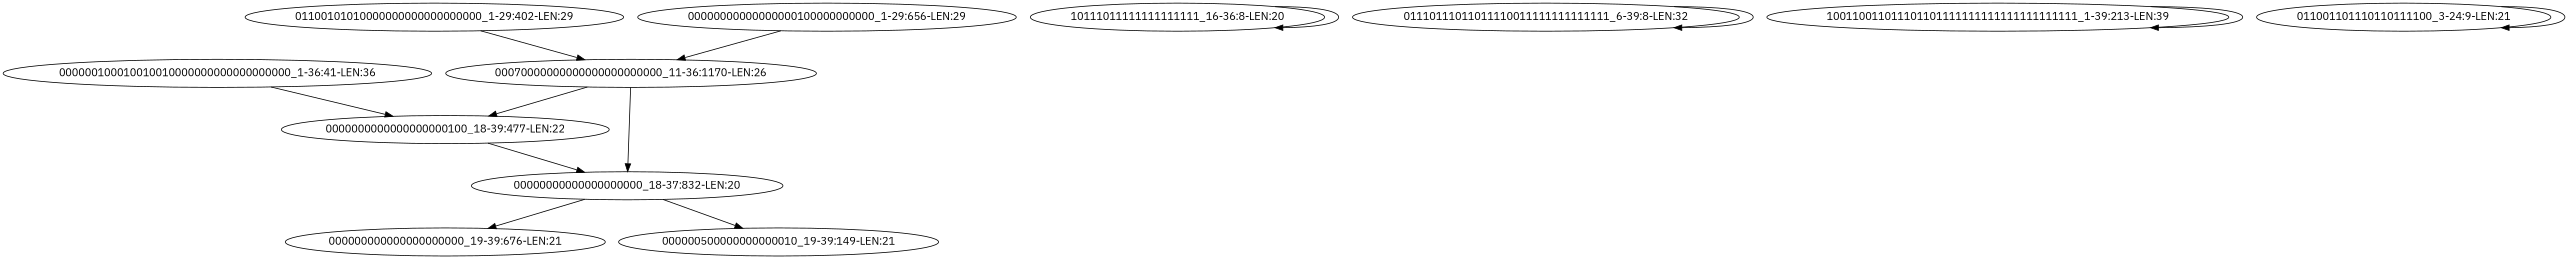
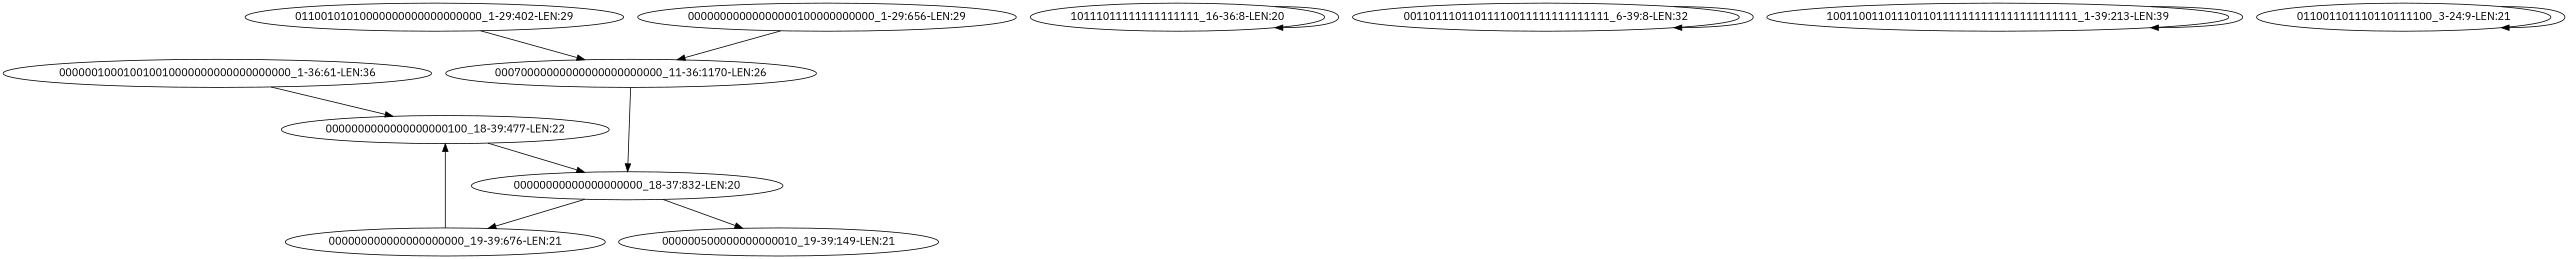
(1546, 17) -> (1546, 17)
(217, 73) -> (217, 73)
(542, 100) -> (445, 190)
